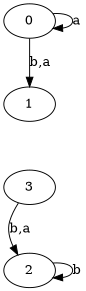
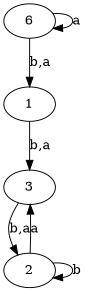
(30, 21) -> (30, 21)
none -> (30, 141)
none -> (31, 234)
